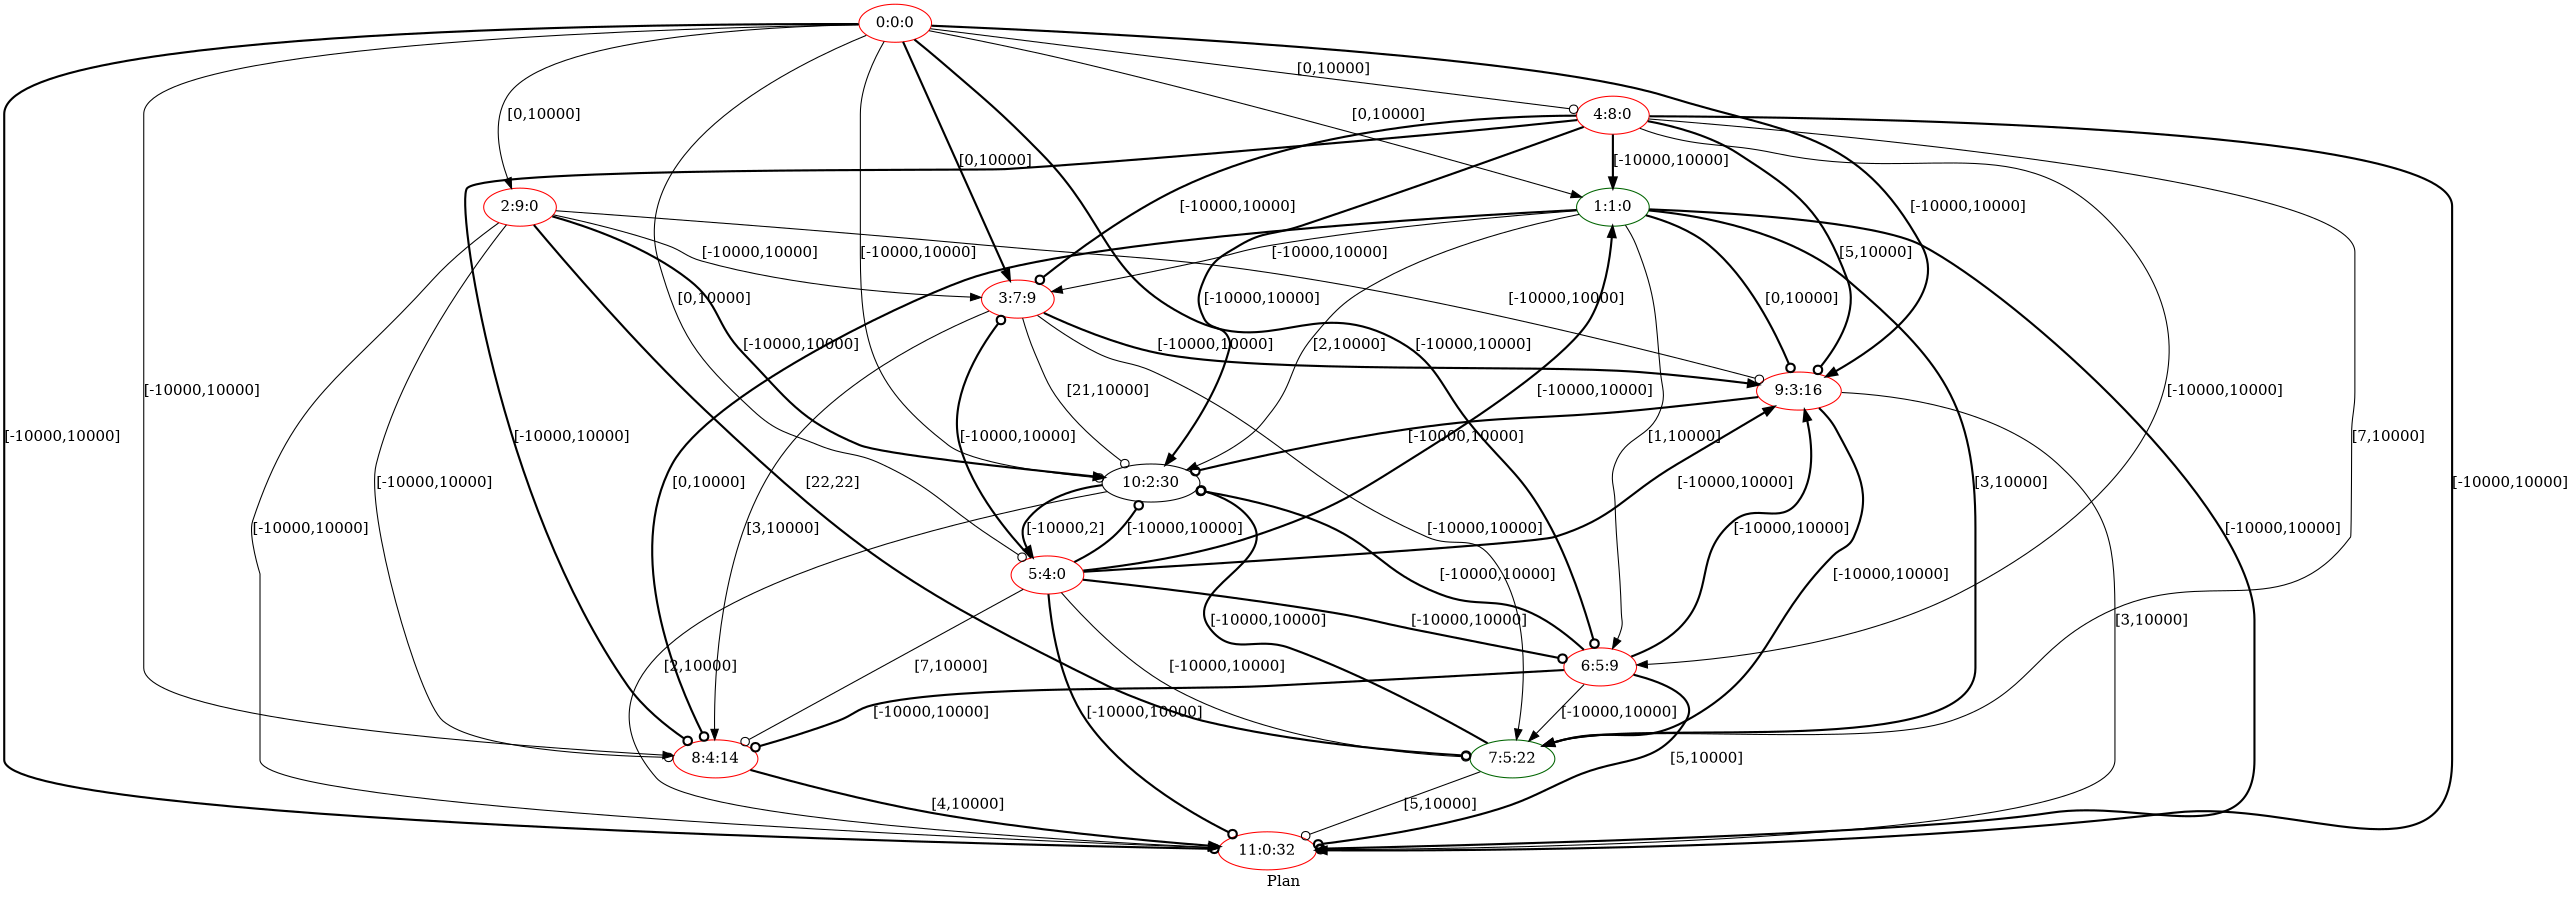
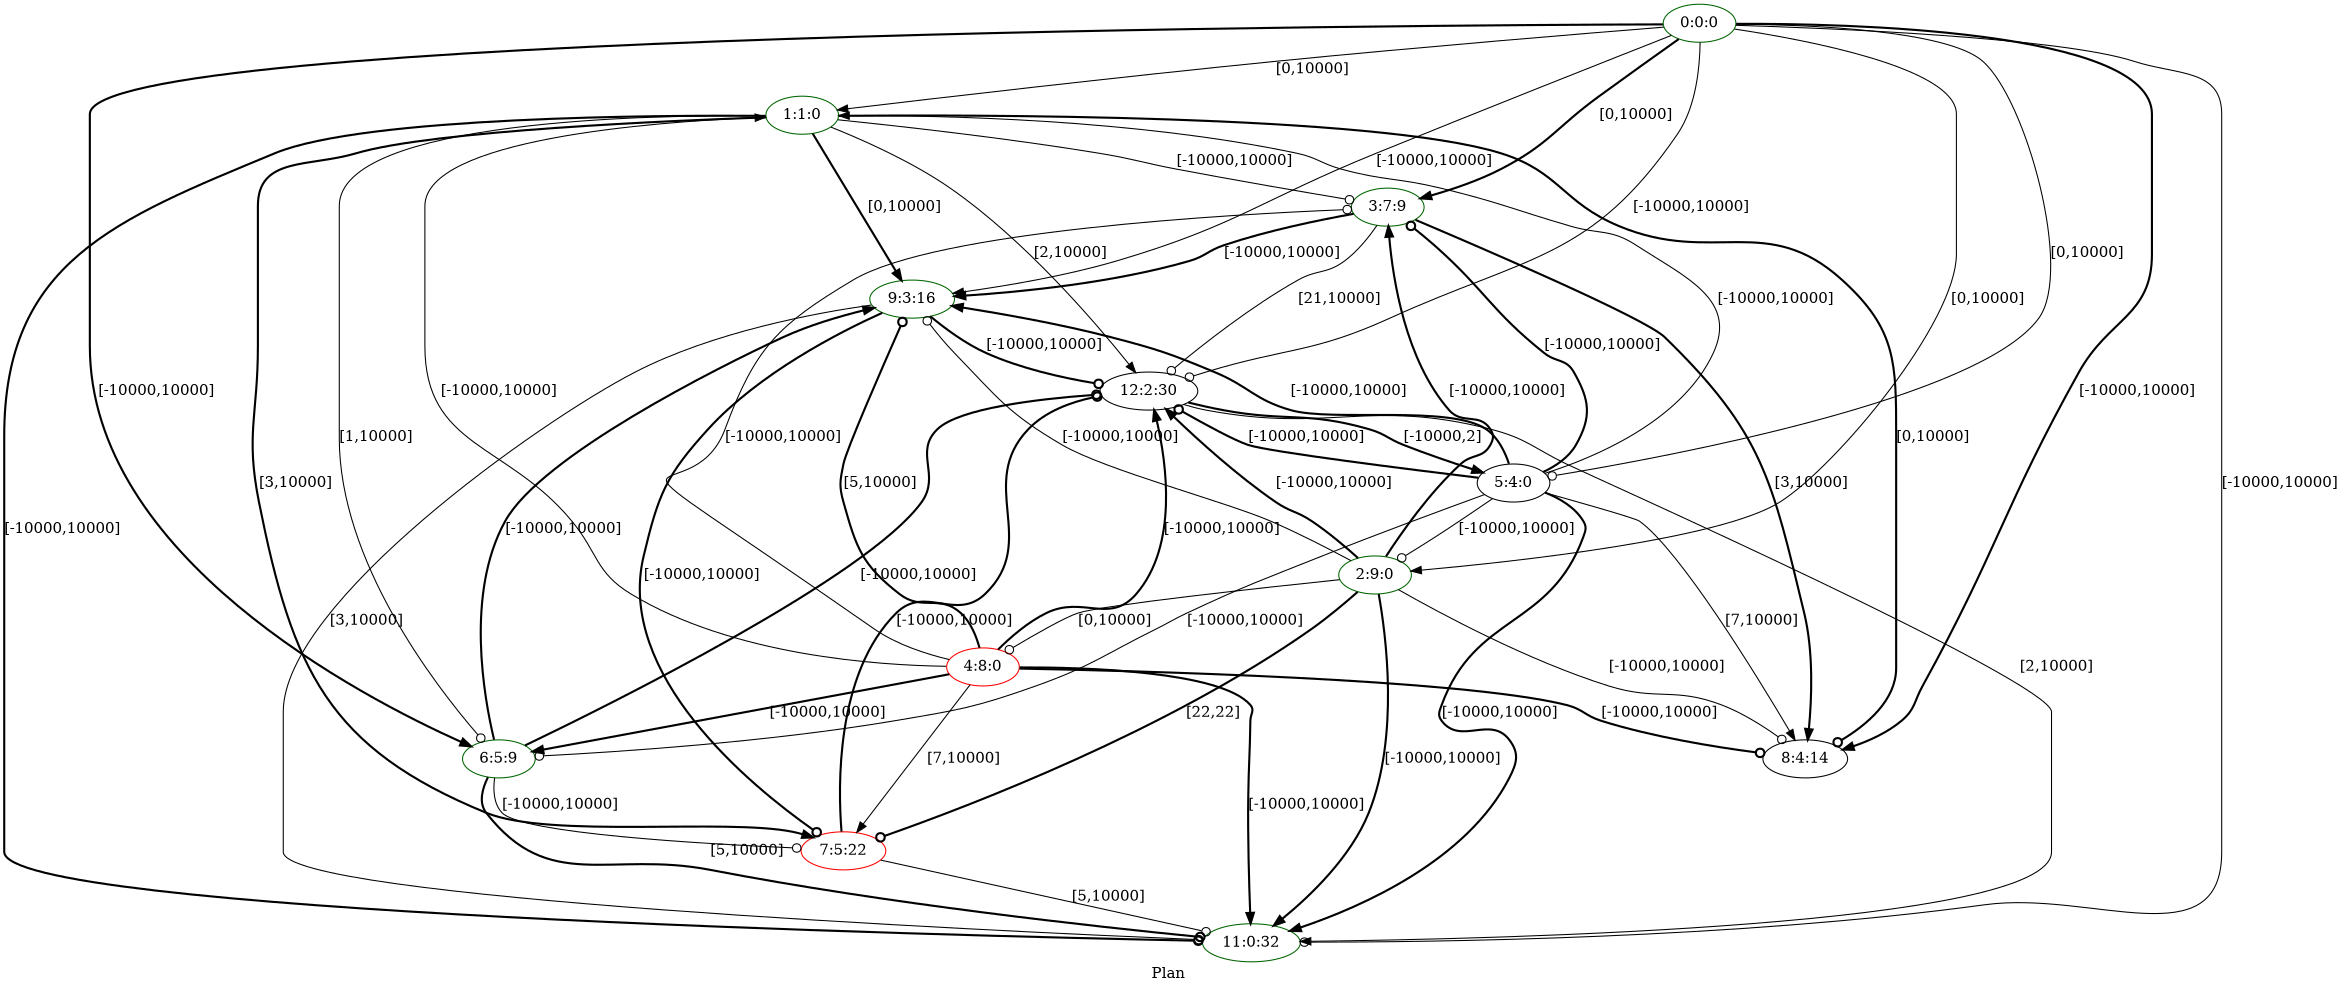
(895, 23) -> (1700, 23)
(1250, 69) -> (1172, 599)
(1537, 72) -> (1321, 177)
(1267, 156) -> (825, 298)
(1613, 156) -> (452, 422)
(520, 207) -> (1375, 575)
(1318, 238) -> (1093, 152)
(1735, 272) -> (854, 202)
(758, 274) -> (1447, 407)
(144, 293) -> (2152, 257)
(1018, 299) -> (1388, 207)
(1278, 329) -> (471, 54)
(2167, 362) -> (746, 712)
(1799, 391) -> (912, 299)
(1644, 433) -> (339, 262)
(781, 457) -> (1717, 395)
(1396, 469) -> (1425, 185)
(1151, 483) -> (1149, 391)
(1338, 489) -> none
(1047, 575) -> (1514, 483)
(4, 609) -> (2222, 703)
(1322, 611) -> (1031, 688)
(1776, 630) -> (646, 548)
(886, 664) -> (1692, 581)
(1600, 667) -> (499, 759)
(1158, 688) -> none
(1560, 709) -> (627, 837)
(1242, 718) -> (1449, 528)
(1101, 740) -> (1475, 730)
(716, 759) -> (1805, 759)
(1512, 759) -> (843, 851)
(416, 797) -> (1380, 773)
(978, 820) -> none
(1267, 851) -> (1251, 943)
